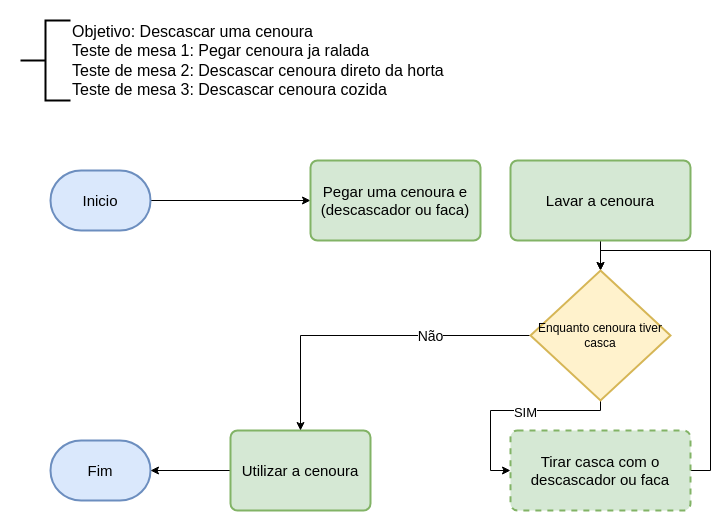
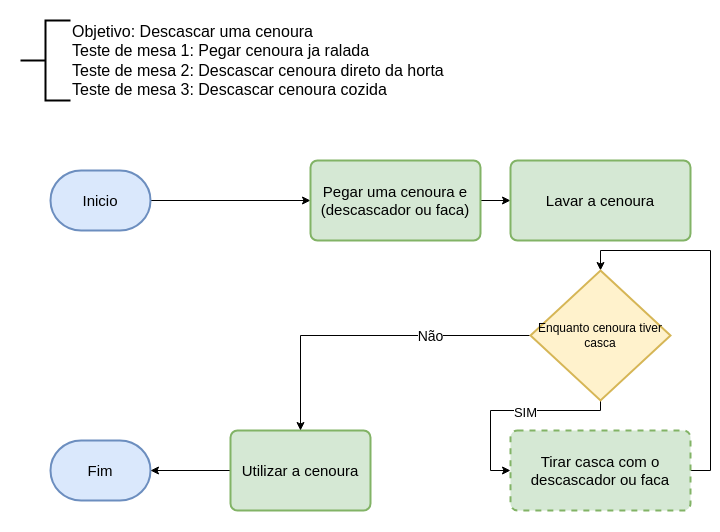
none -> (492, 201)
(601, 244) -> none
